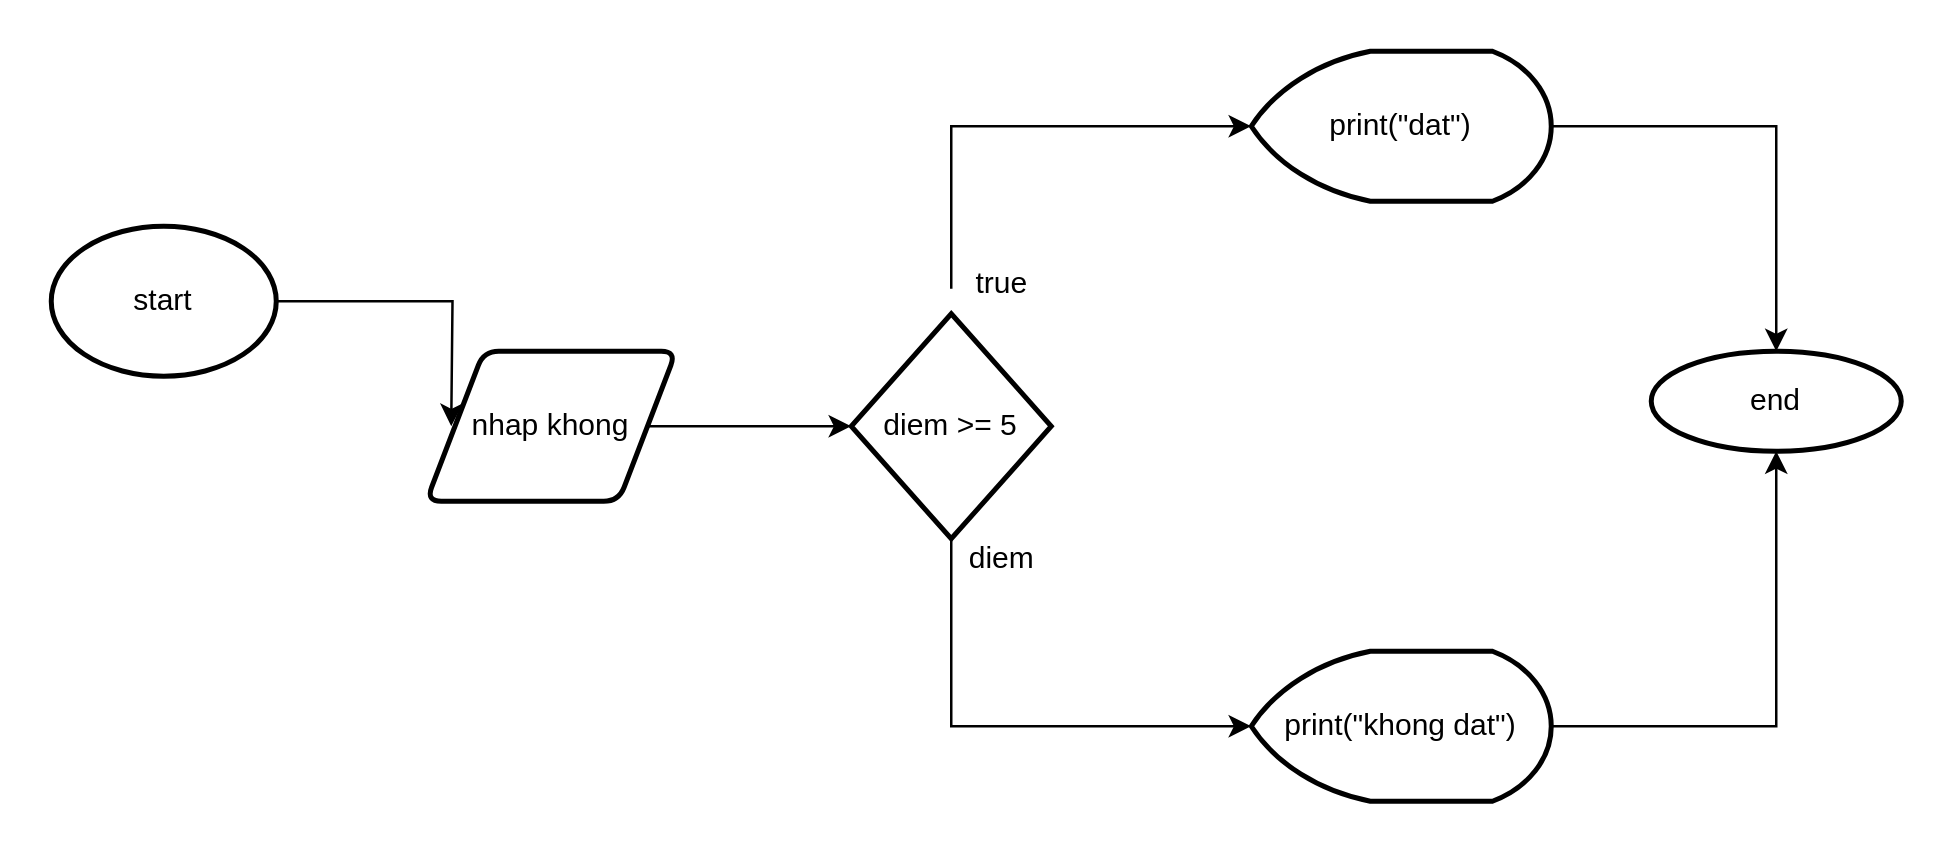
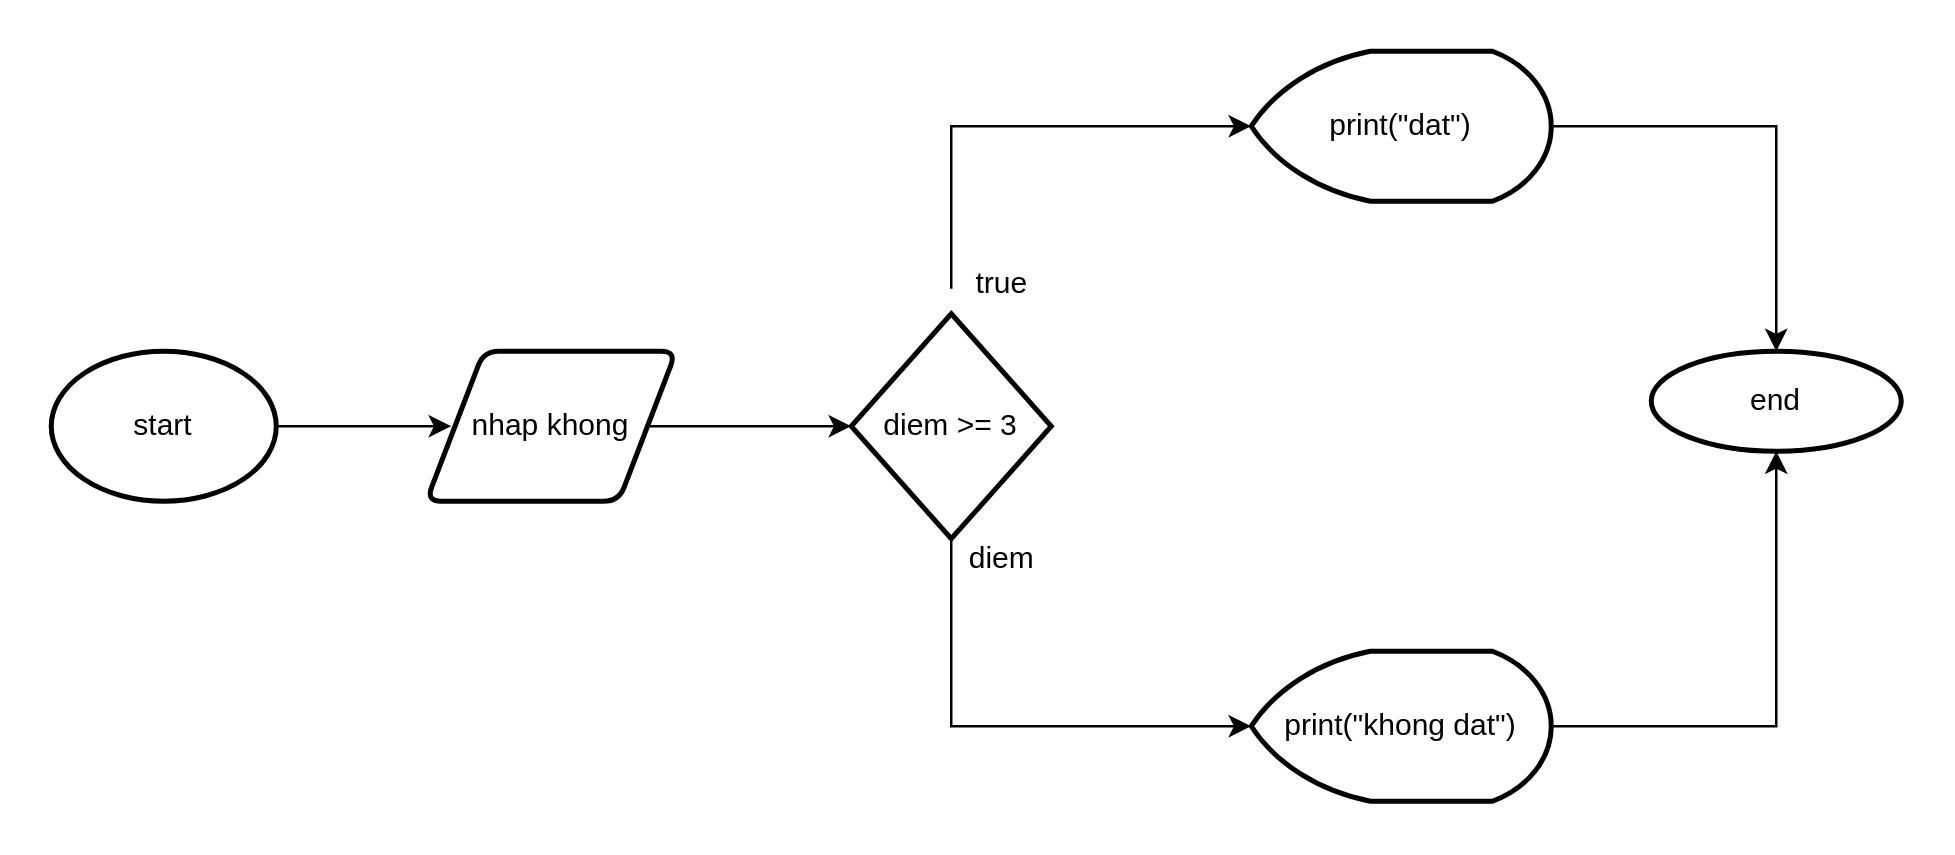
(164, 301) -> (164, 426)
(951, 426) -> (951, 426)
